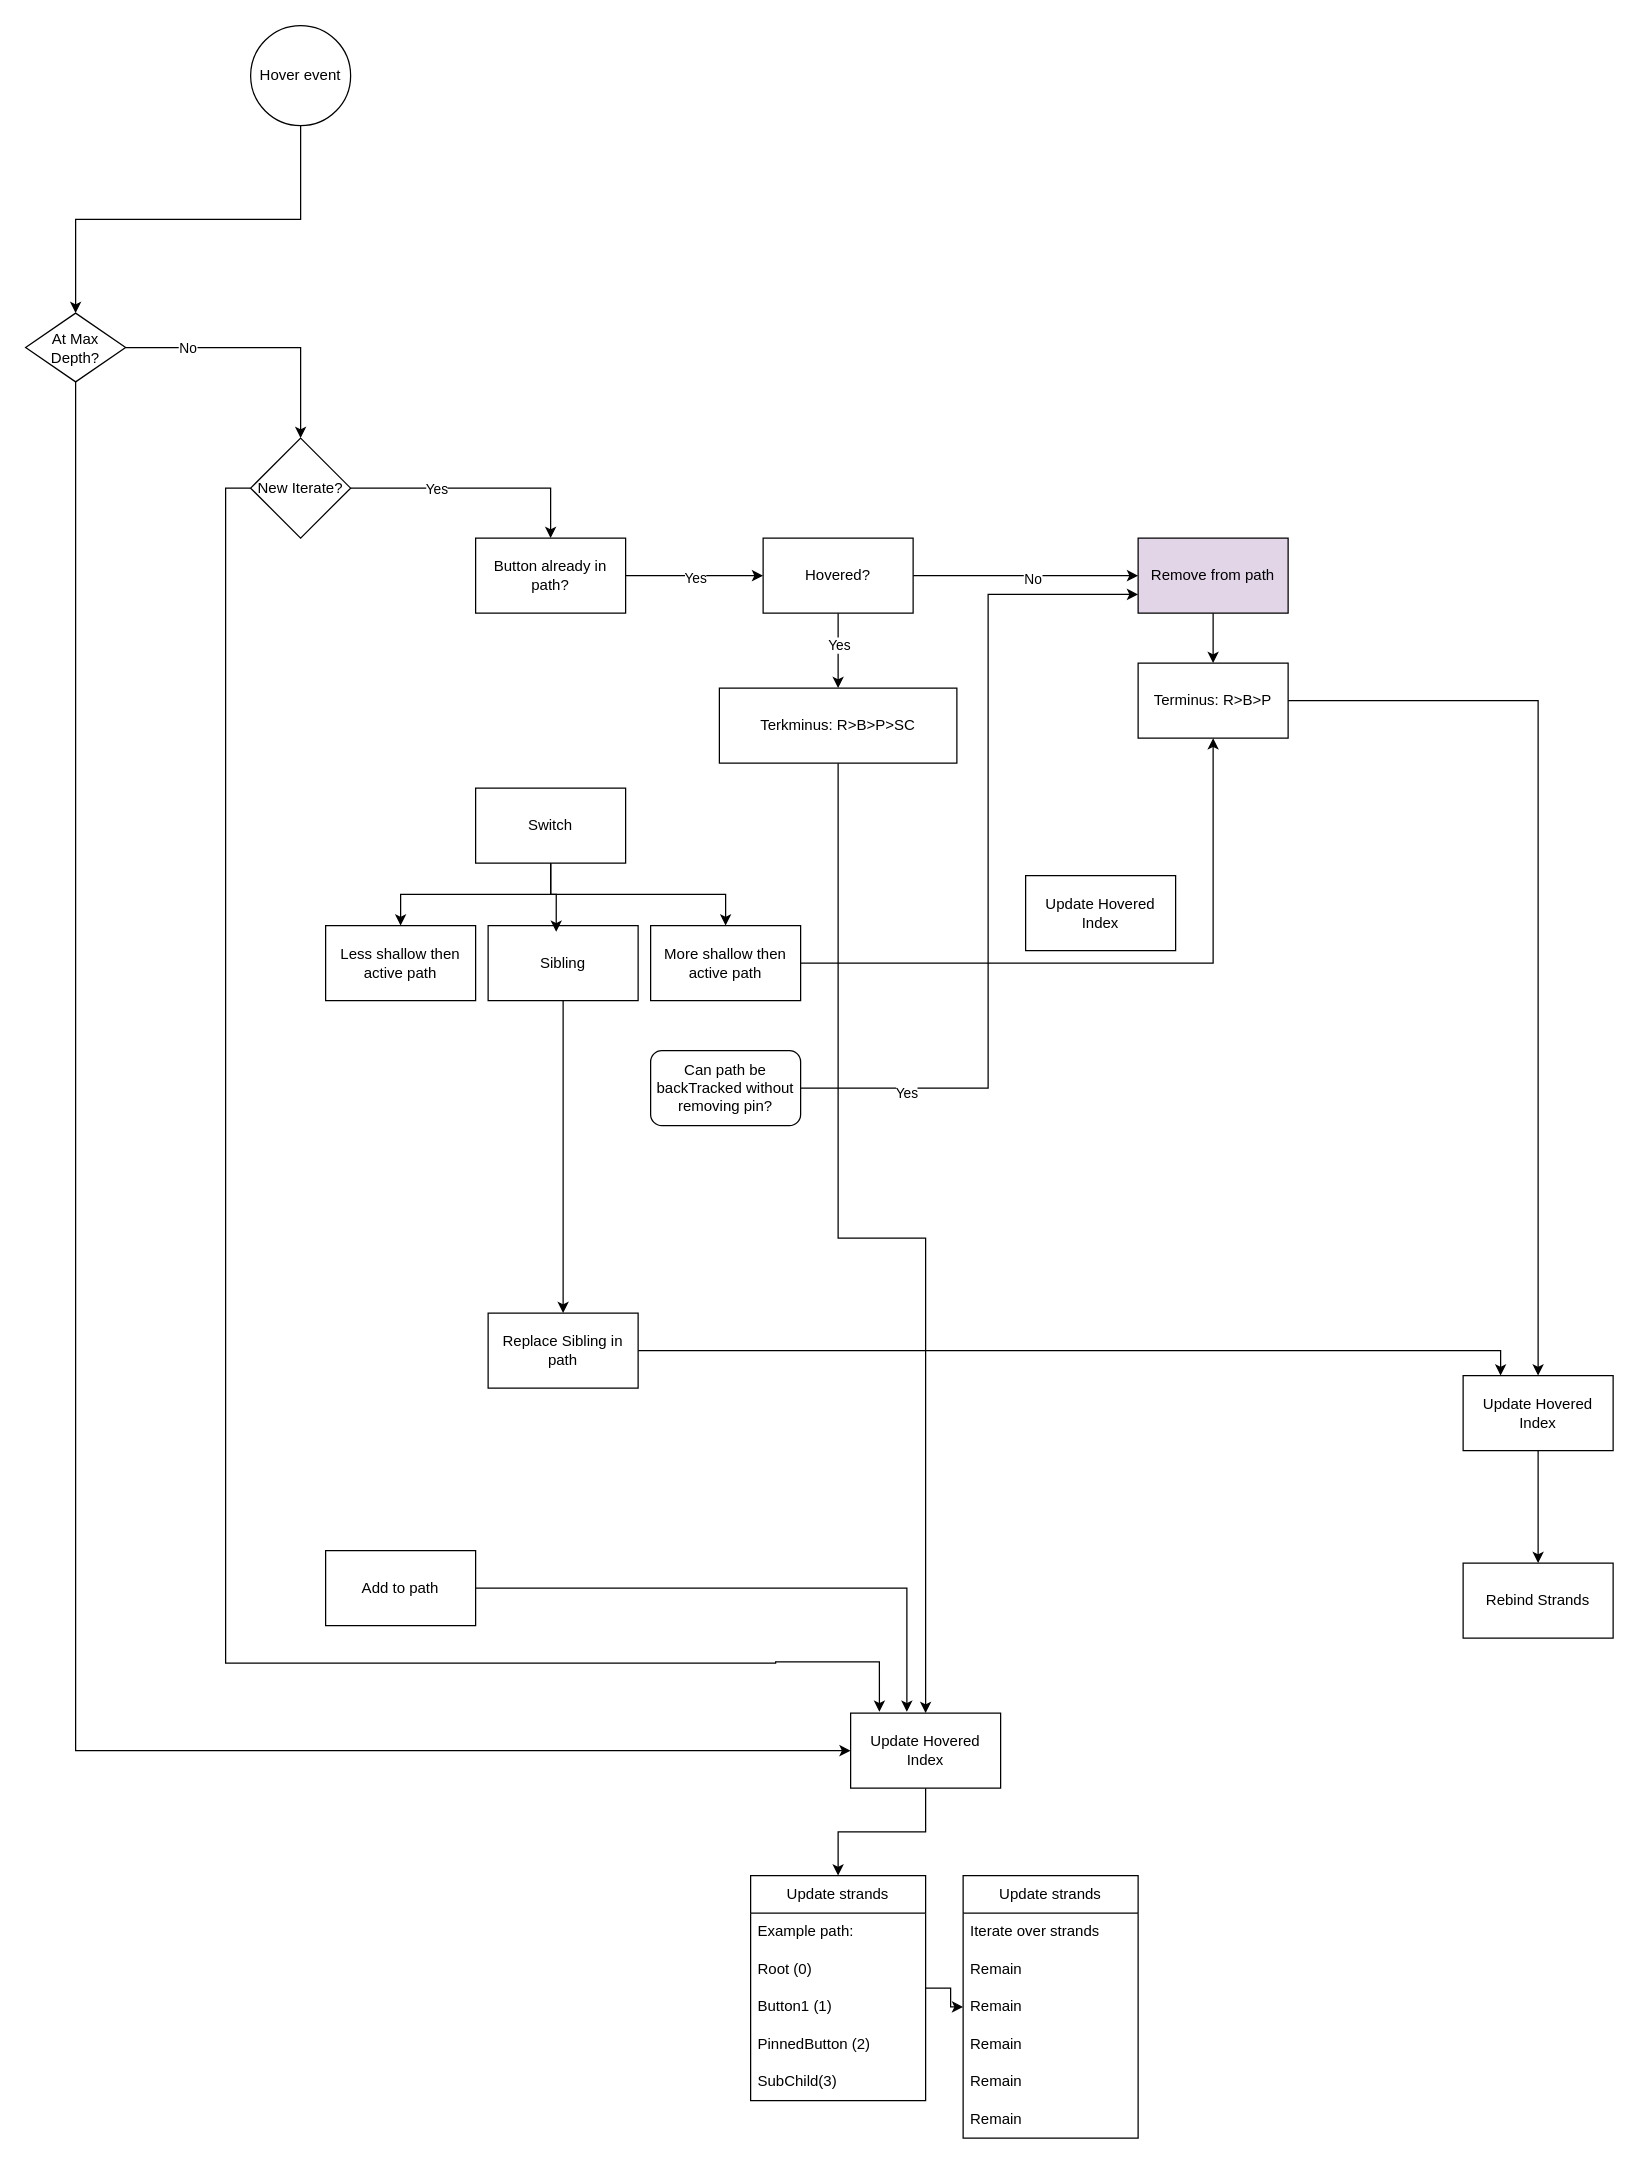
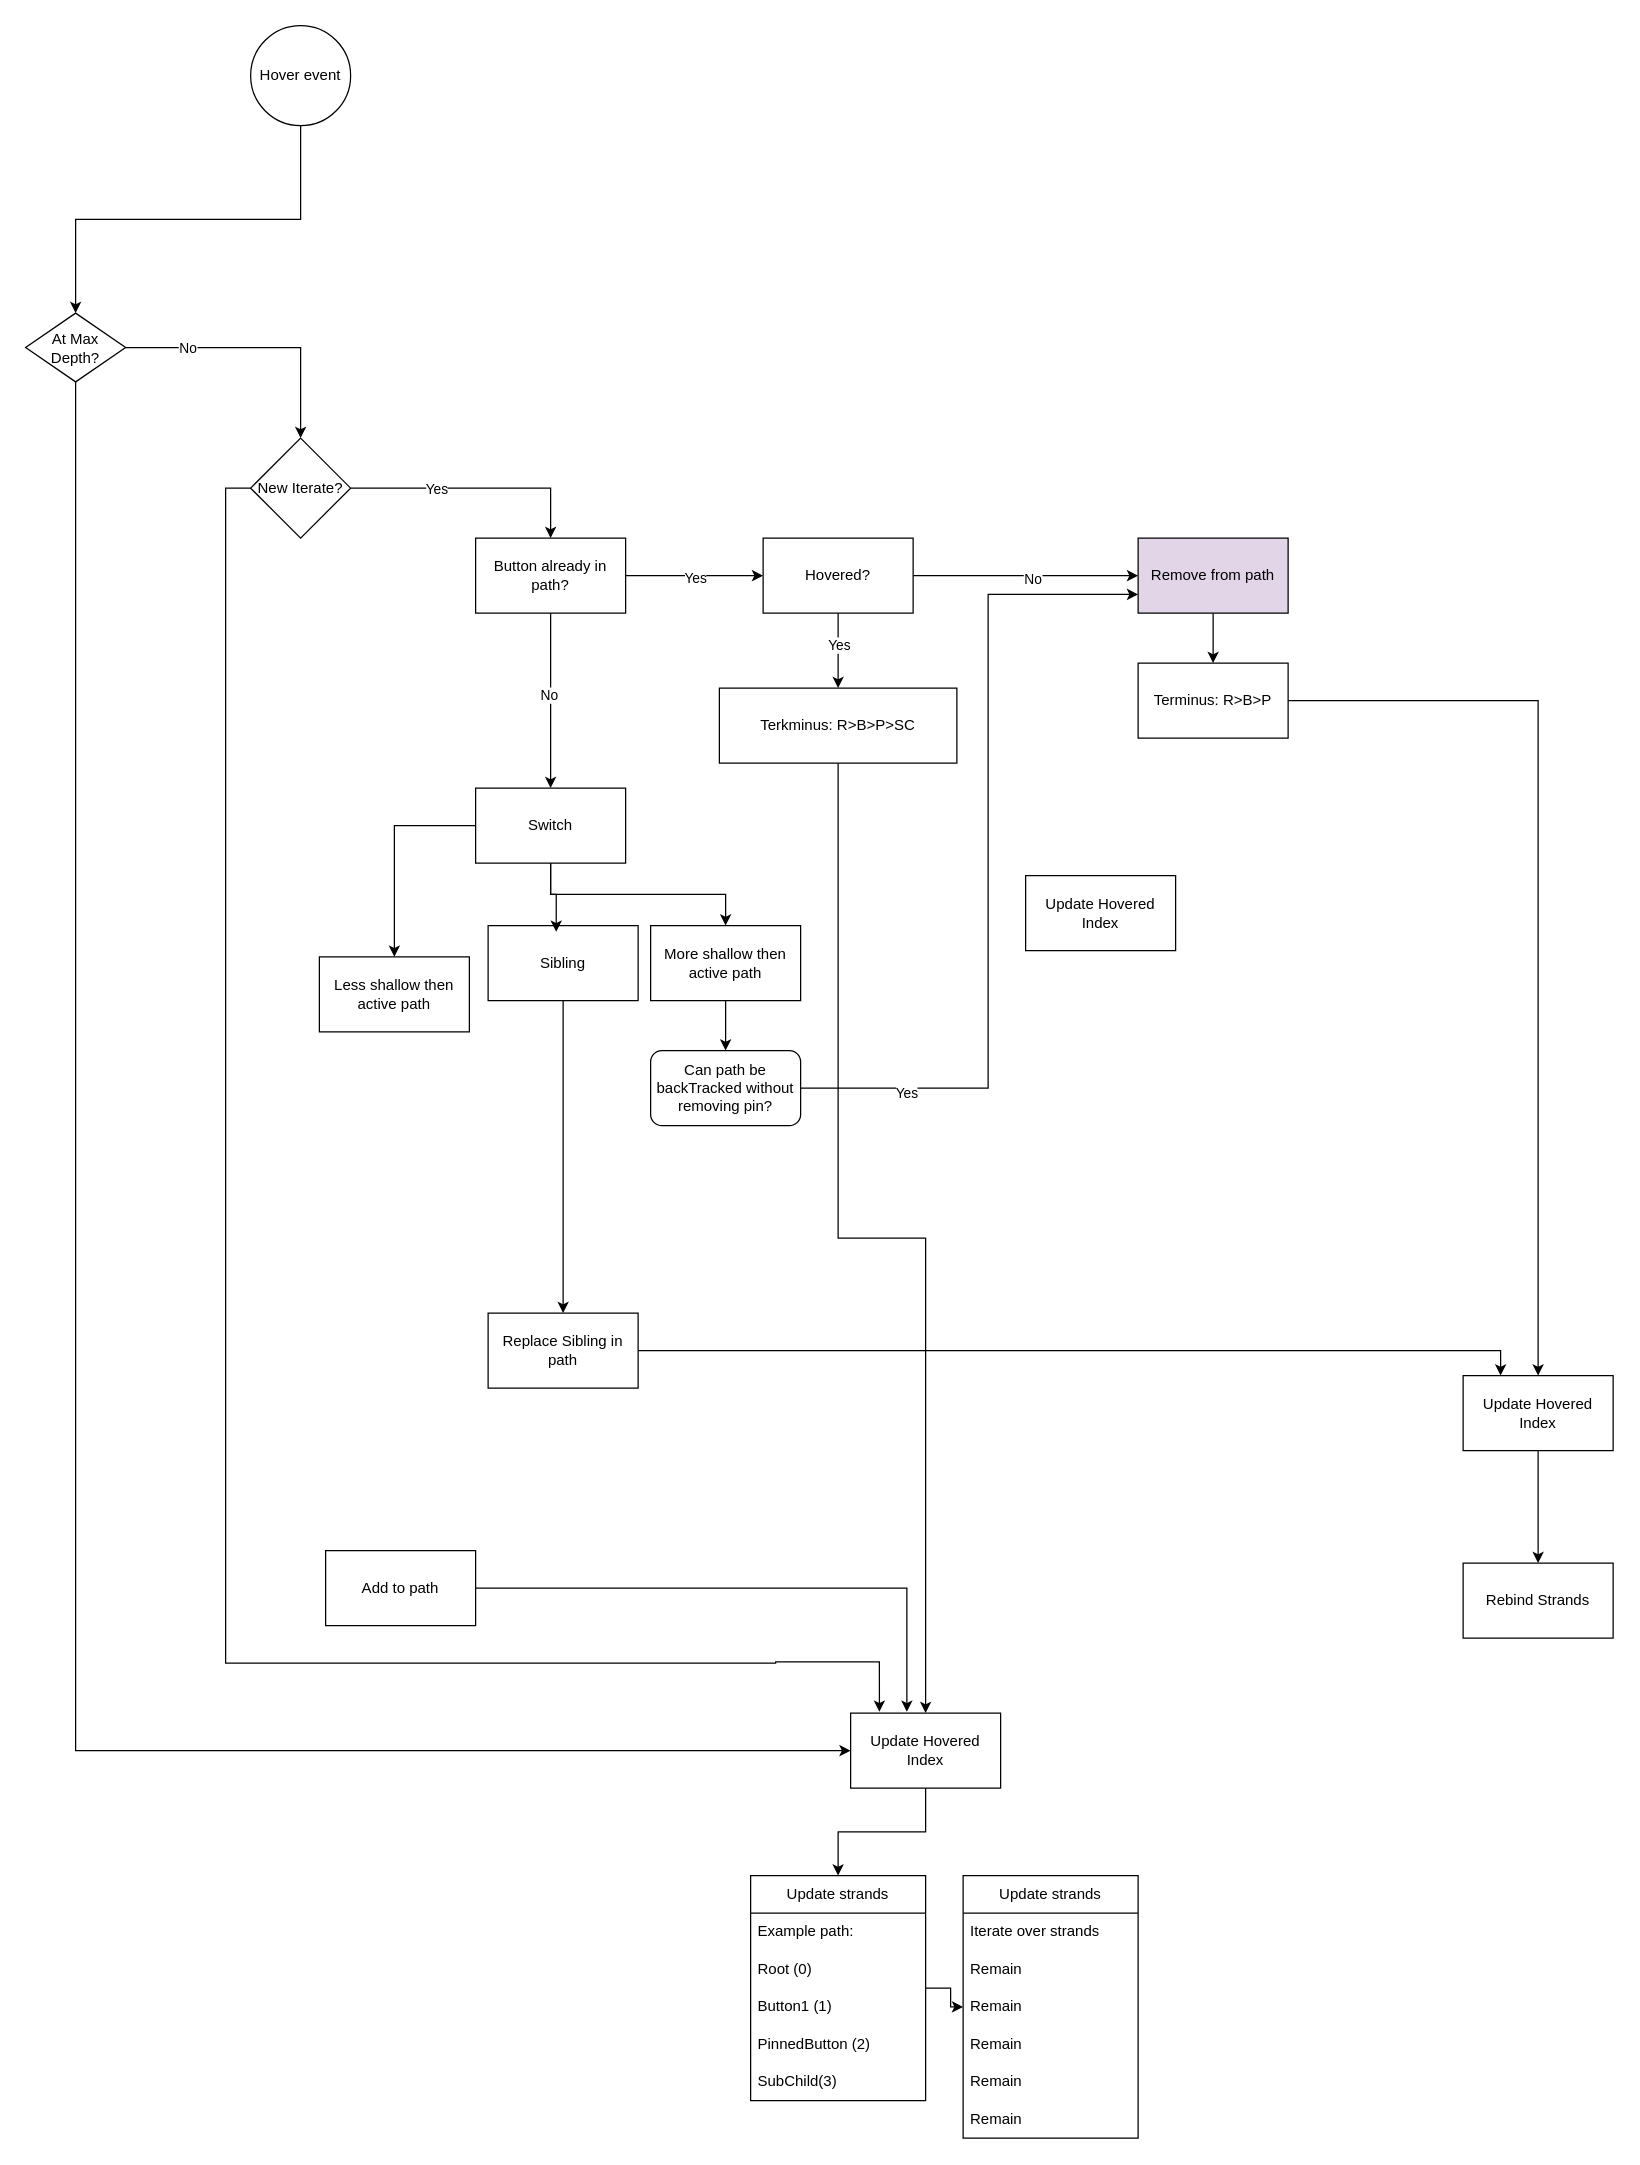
none -> (551, 696)
(401, 963) -> (394, 994)
(1115, 963) -> (726, 1022)
